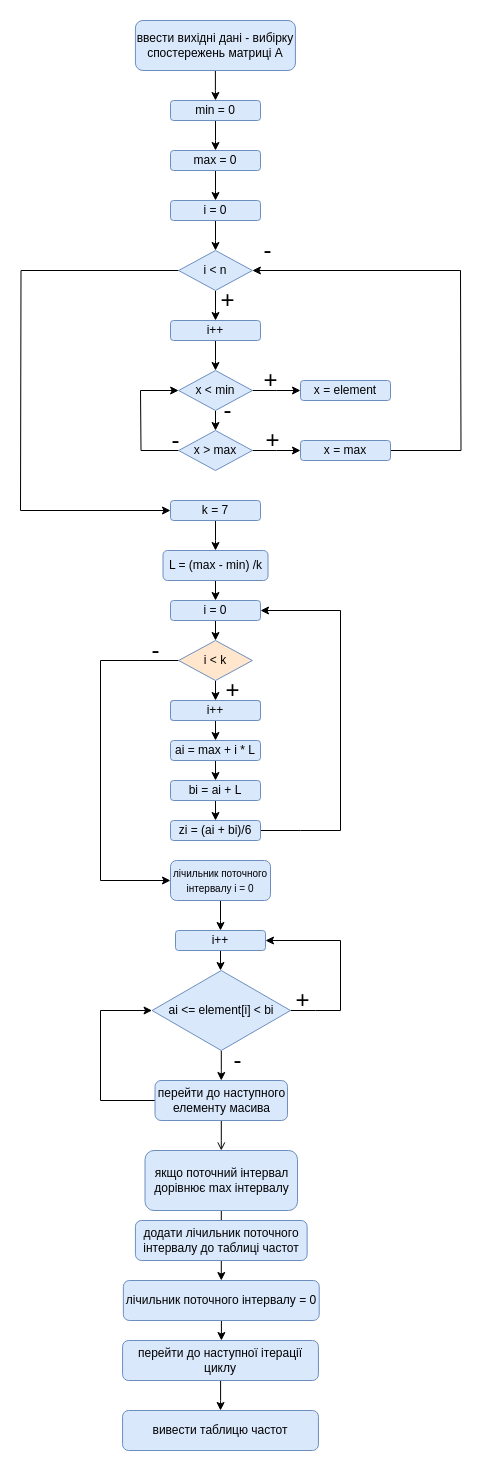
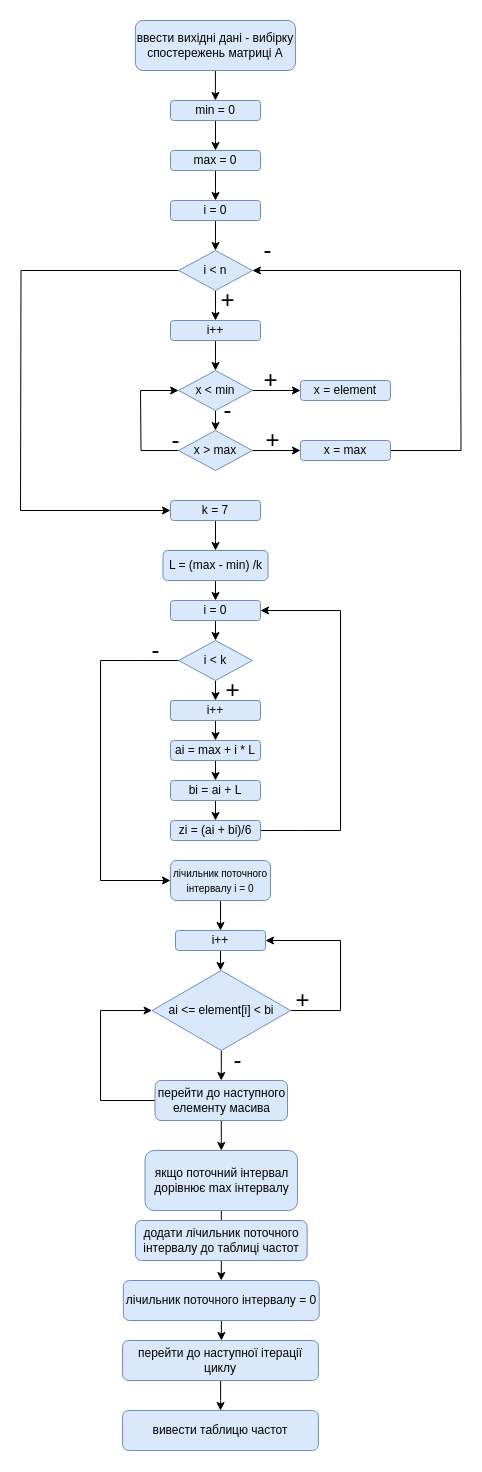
(216, 661) -> (216, 661)
(221, 1145) -> (221, 1143)
